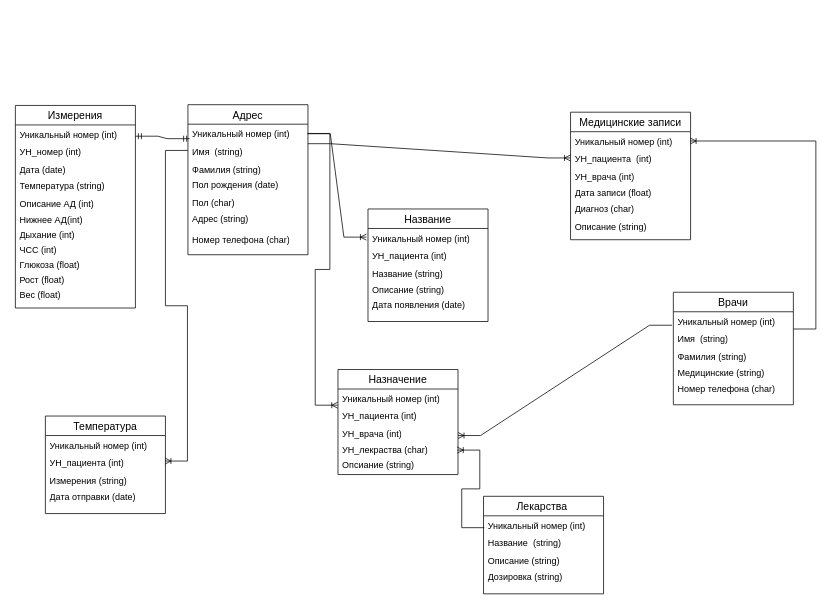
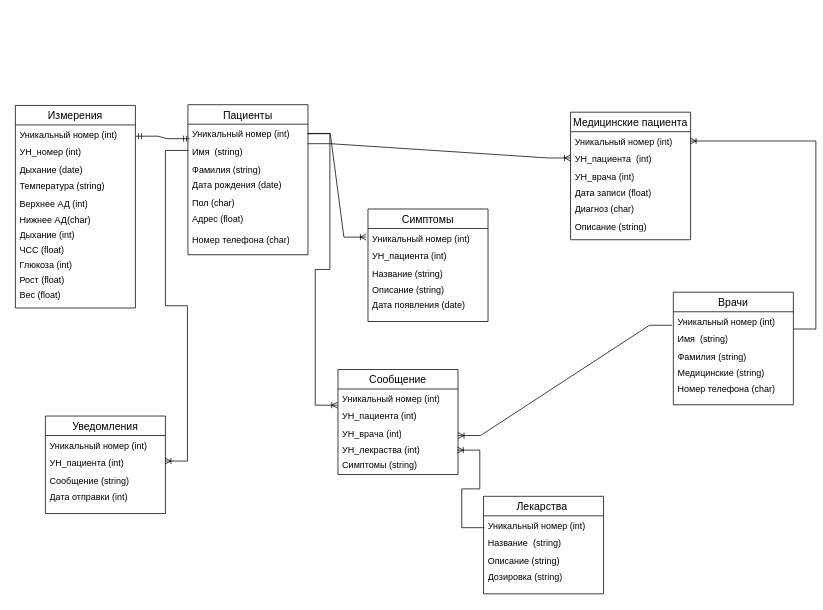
(248, 115) -> (248, 115)
(630, 123) -> (630, 123)
(46, 171) -> (54, 171)
(238, 186) -> (240, 186)
(59, 205) -> (57, 205)
(428, 219) -> (428, 219)
(53, 220) -> (57, 220)
(225, 220) -> (223, 220)
(40, 250) -> (45, 250)
(55, 265) -> (50, 265)
(398, 380) -> (398, 380)
(105, 426) -> (105, 426)
(389, 451) -> (385, 451)
(383, 466) -> (383, 466)
(93, 481) -> (93, 481)
(98, 497) -> (94, 497)
